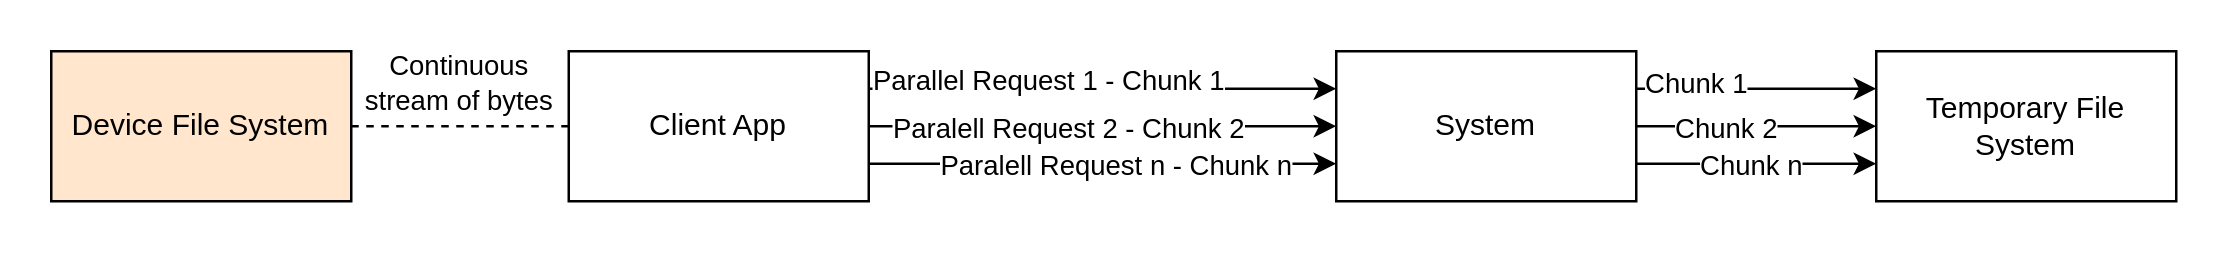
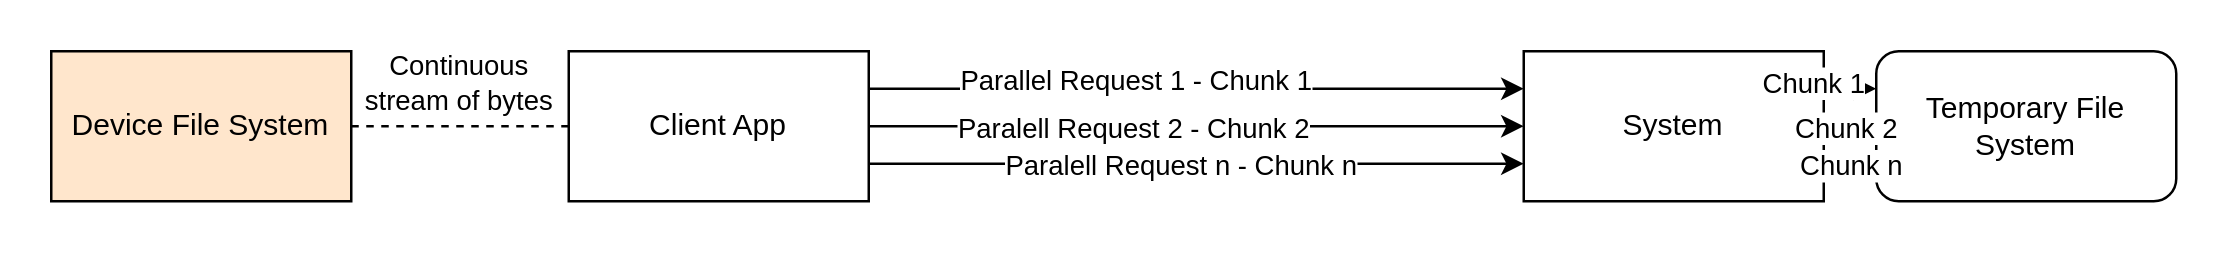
(1486, 126) -> (1674, 126)
(2026, 126) -> (2026, 126)
